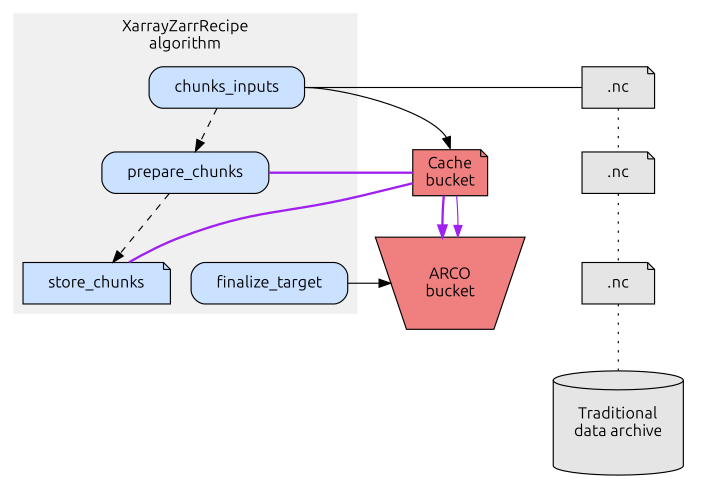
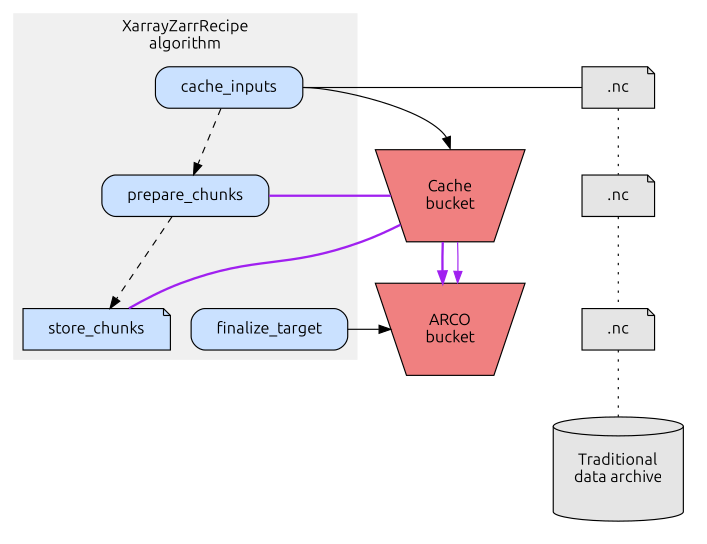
(227, 88) -> (229, 88)
(450, 173) -> (450, 196)
